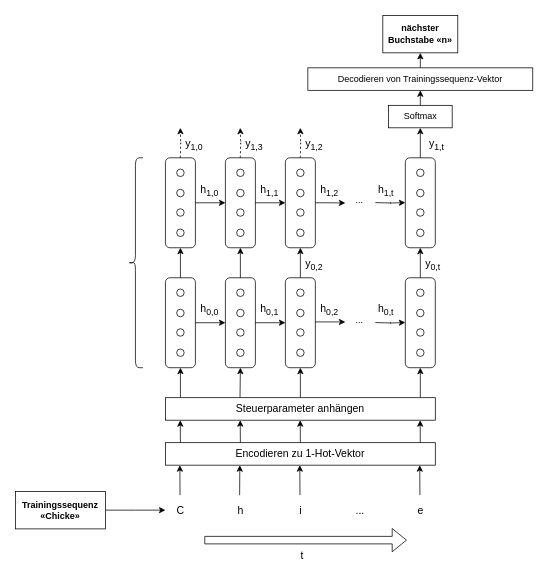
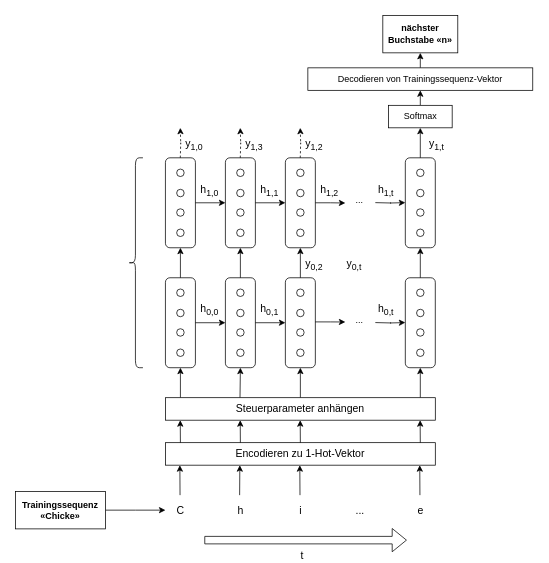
(439, 263) -> (360, 263)
(334, 308) -> none
